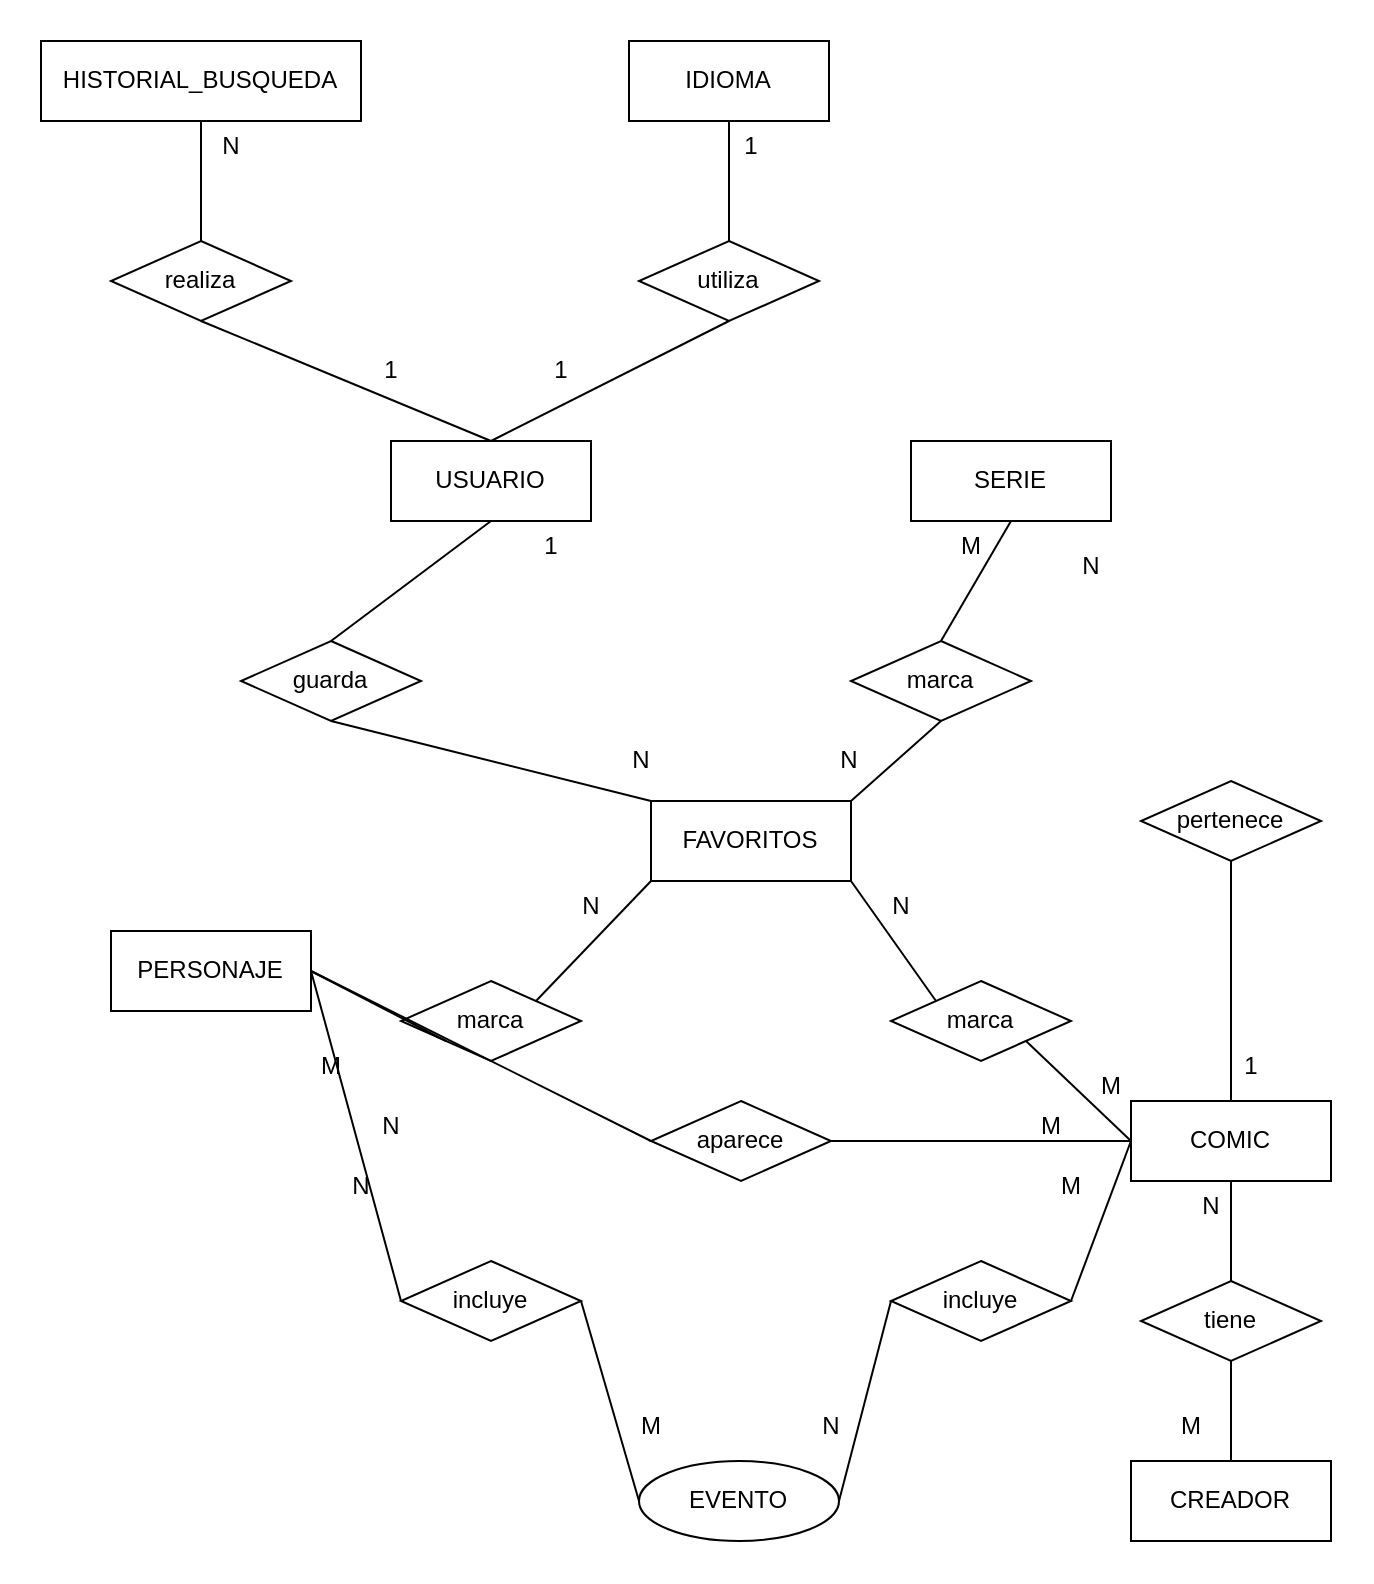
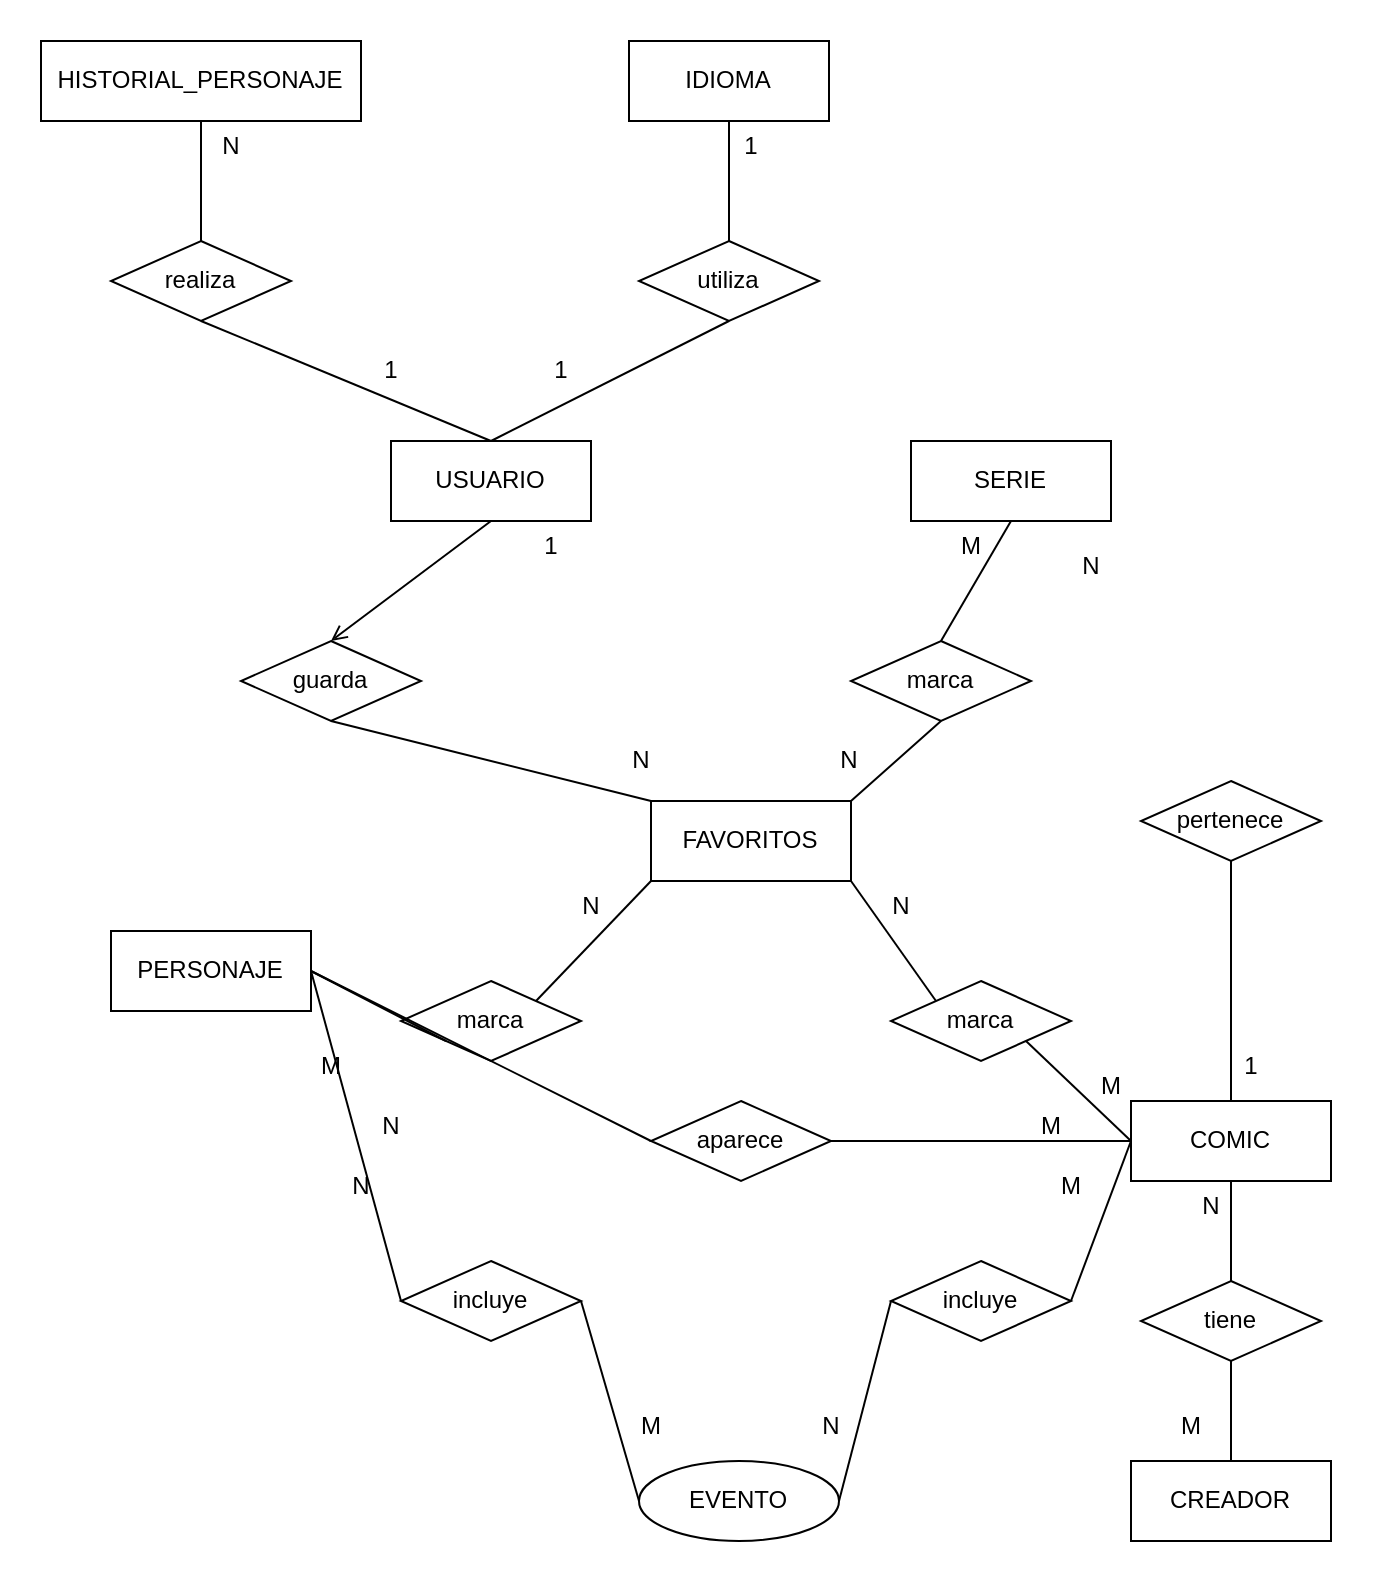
(201, 81) -> (201, 81)
(336, 637) -> (337, 637)
